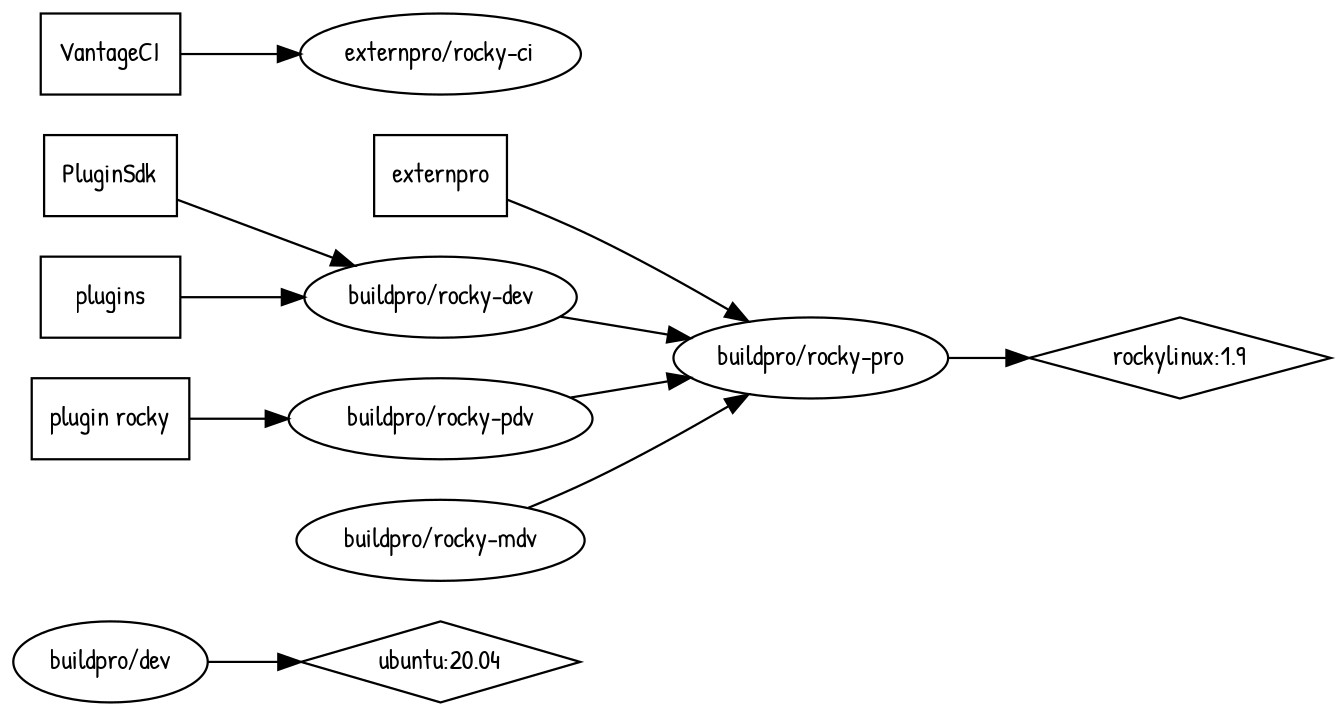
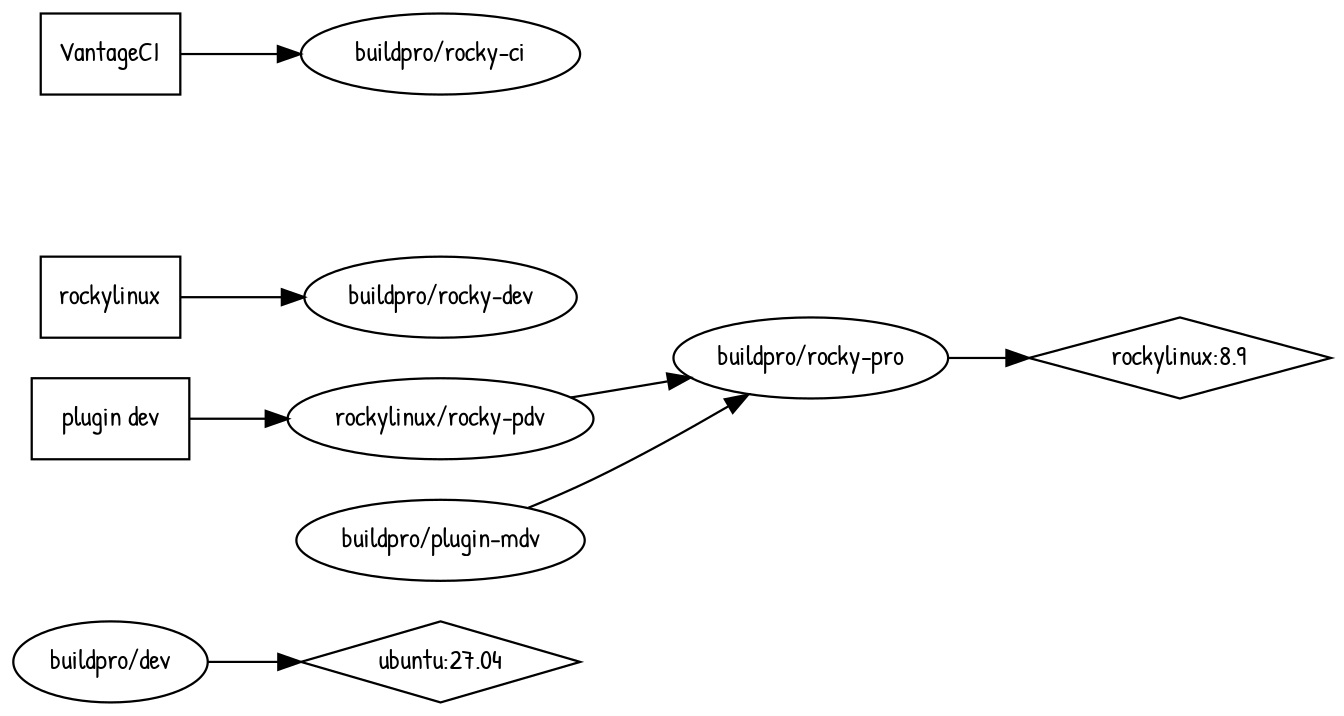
(441, 54) -> (441, 54)
(111, 176) -> none
(441, 176) -> none
(111, 297) -> (111, 297)
(614, 326) -> none
(1180, 358) -> (1180, 358)
(111, 419) -> (111, 419)
(441, 419) -> (441, 419)
(441, 540) -> (441, 540)
(441, 662) -> (441, 662)
